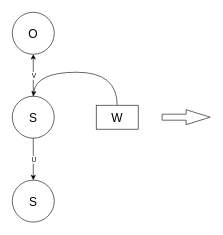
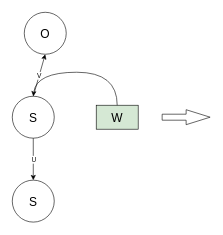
(33, 33) -> (45, 33)
(117, 117) -> (117, 117)
